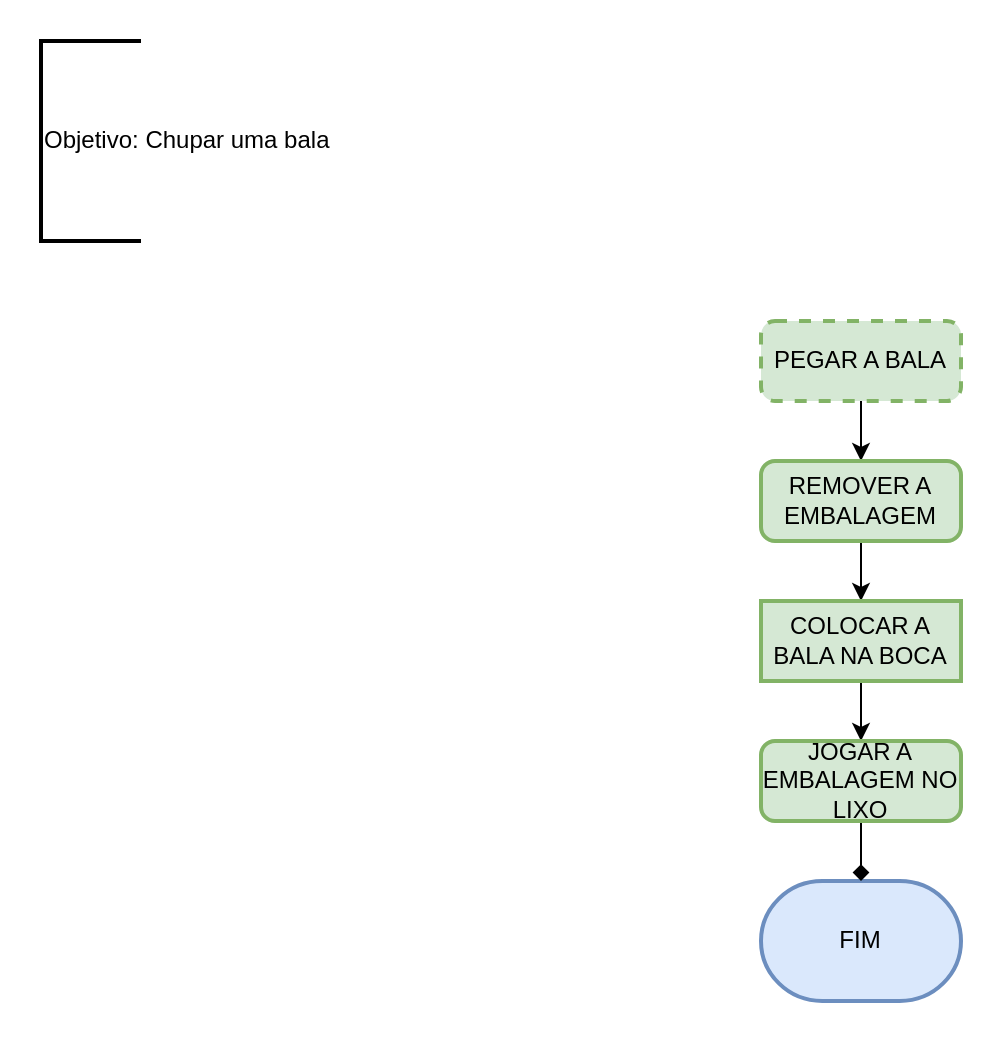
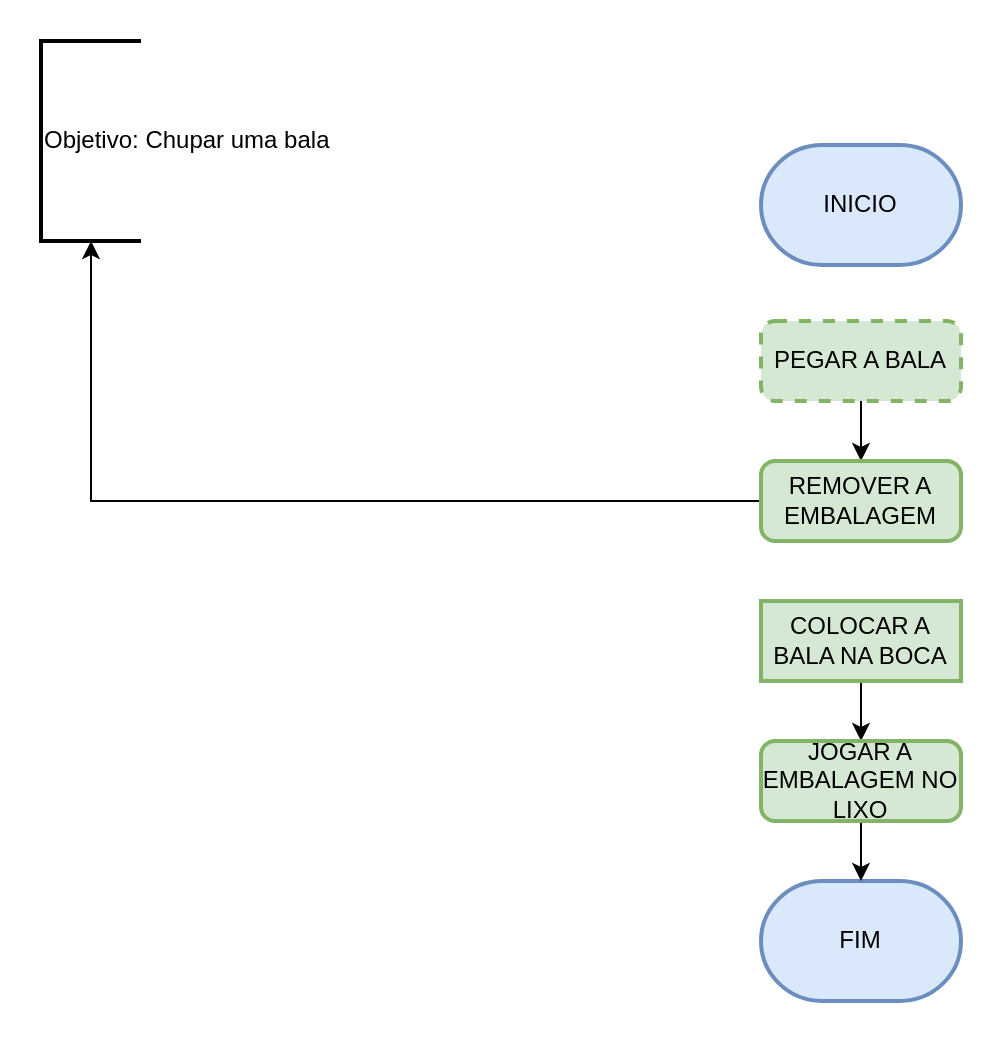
none -> (861, 205)
(861, 578) -> (302, 501)
(861, 865) -> (861, 866)
